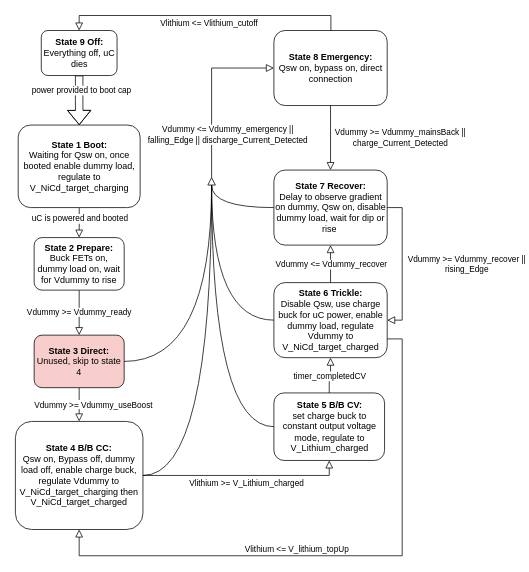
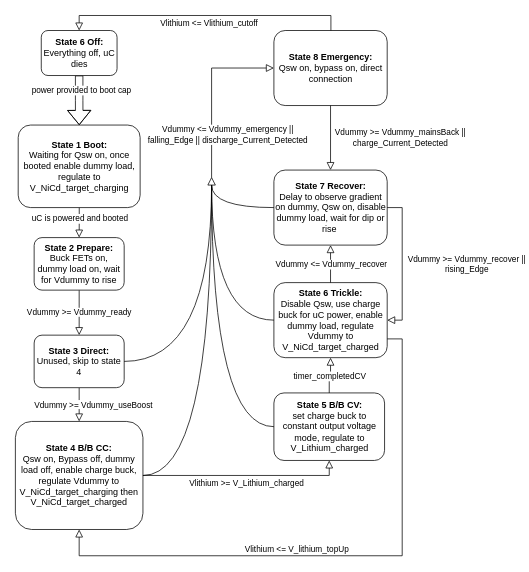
(80, 53) -> (80, 53)
(79, 361) -> (79, 361)
